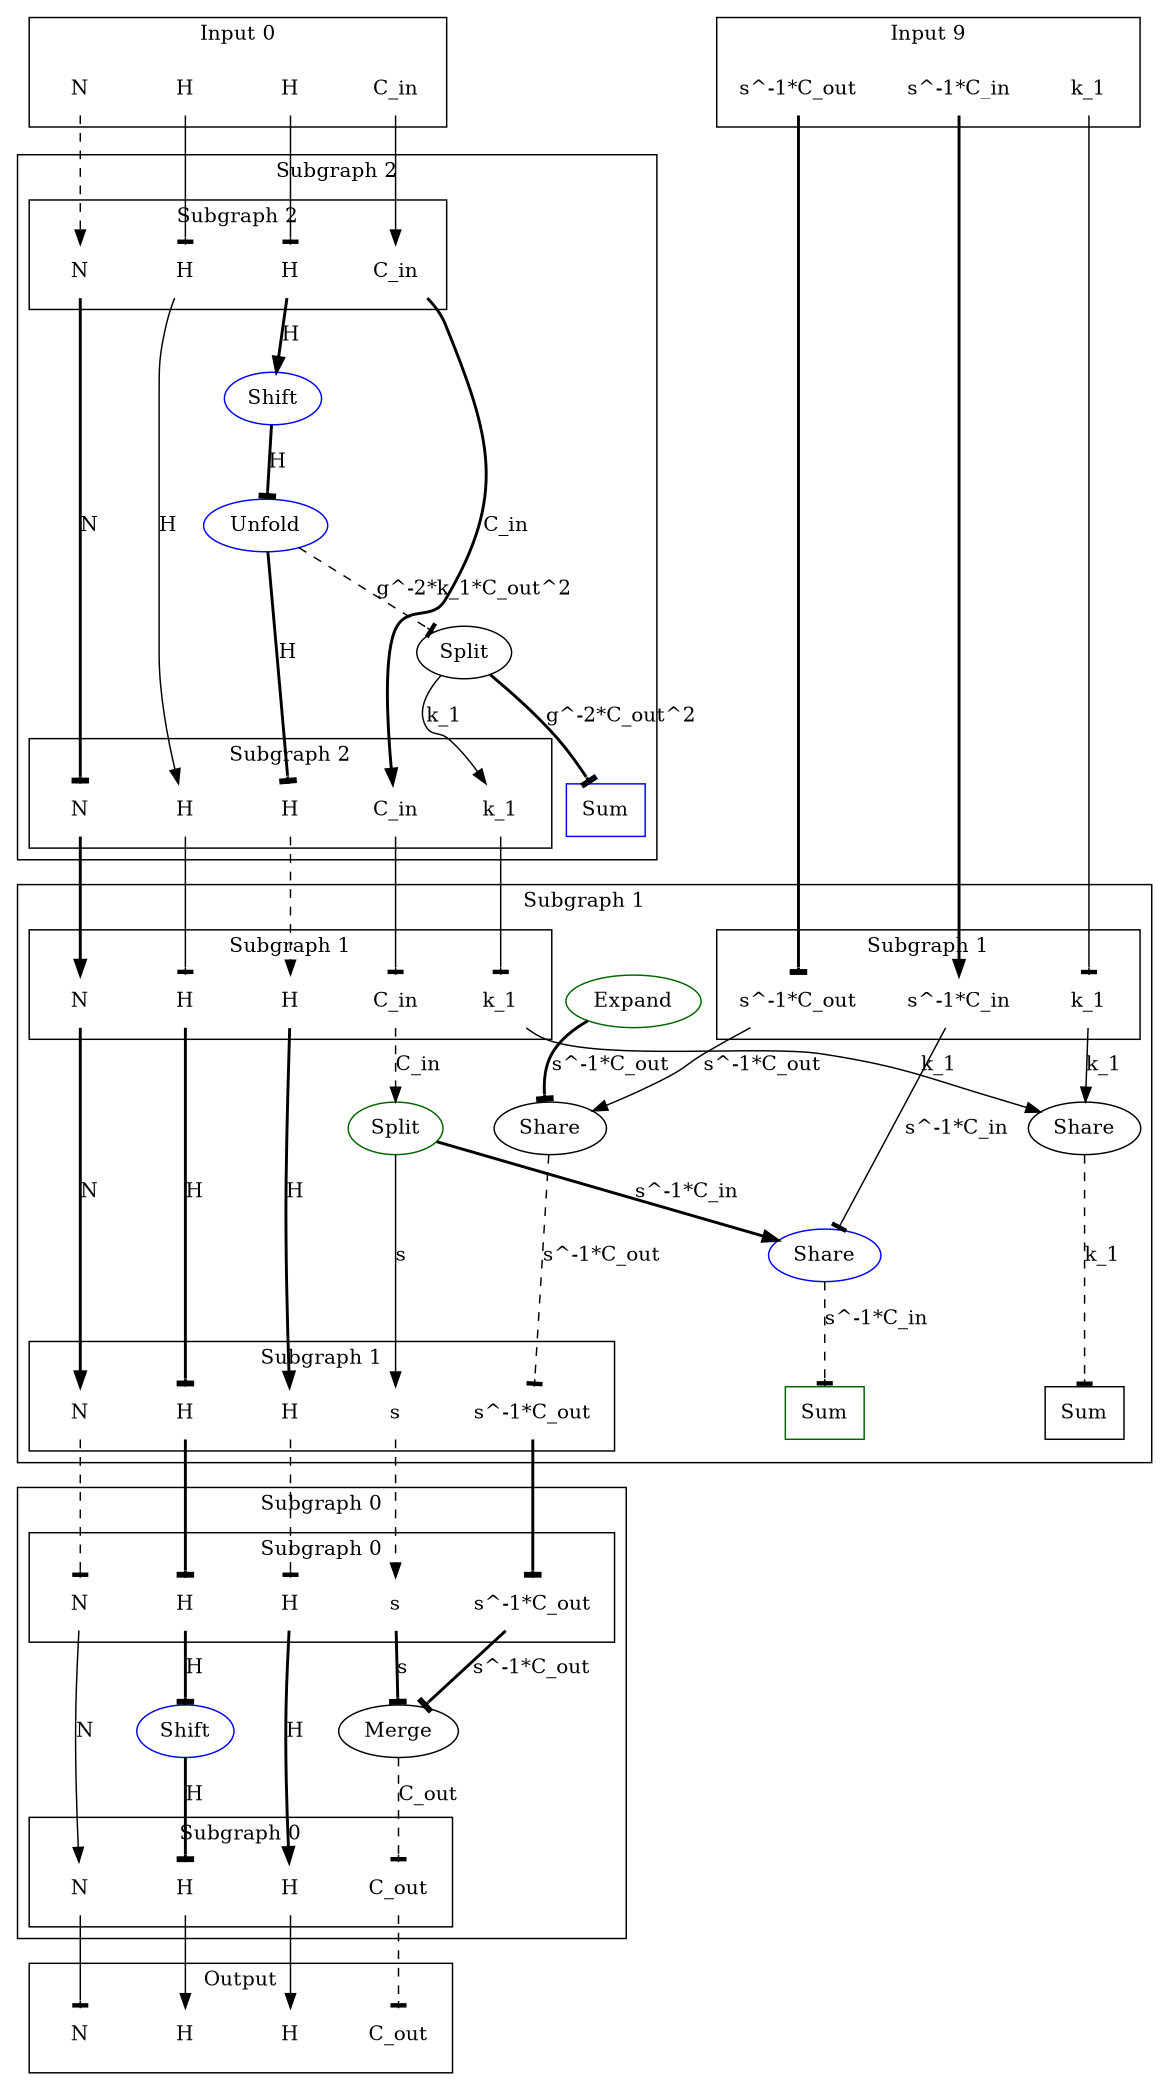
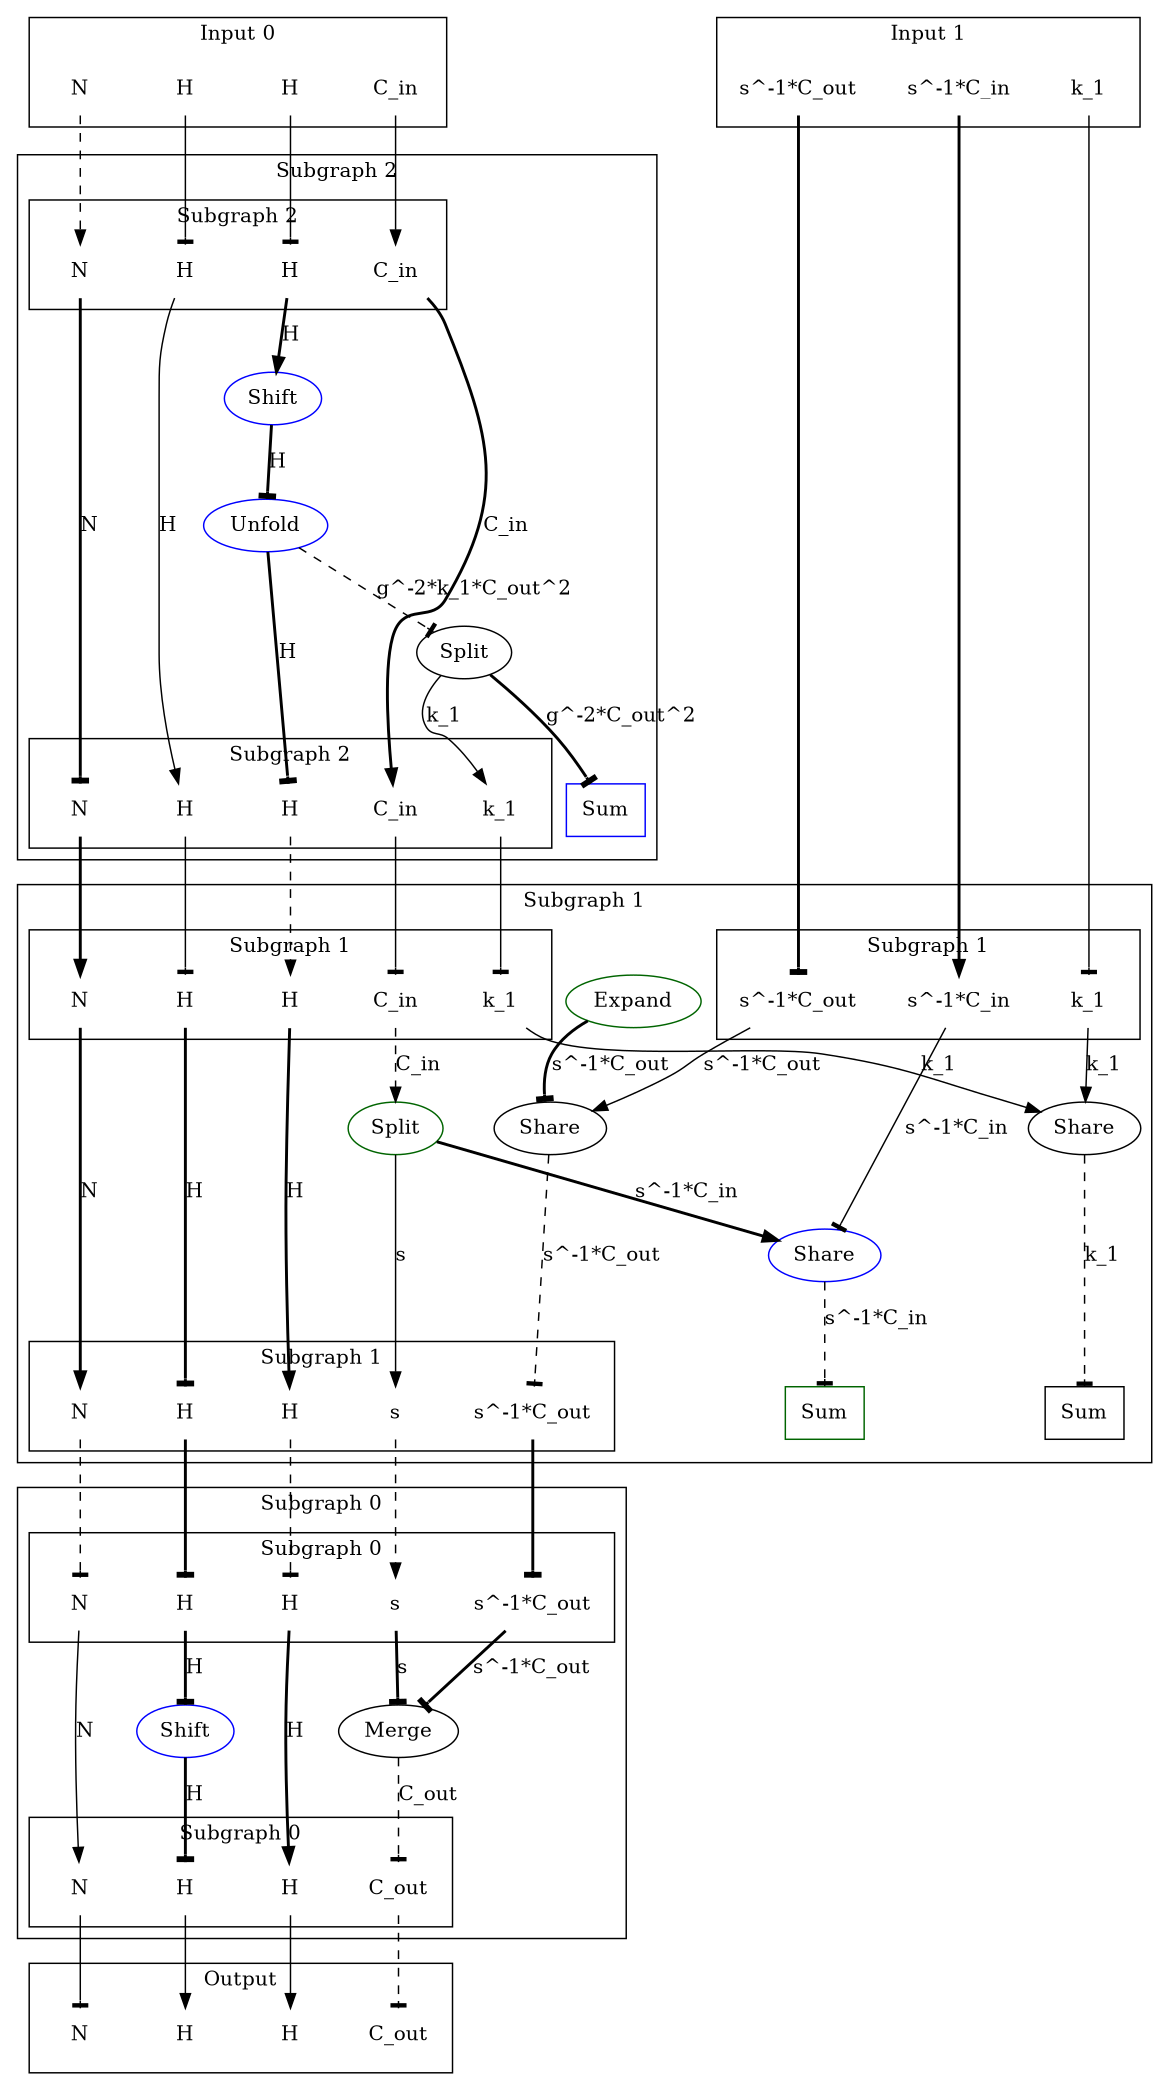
(928, 34) -> (928, 34)
